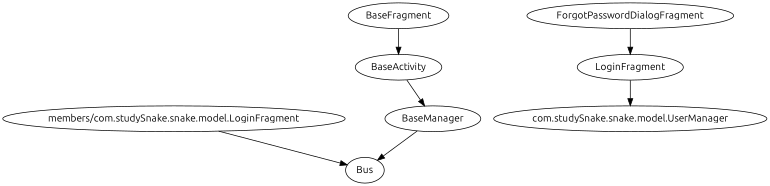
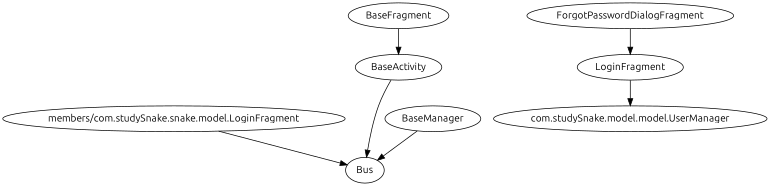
(414, 90) -> (376, 114)
(630, 119) -> (630, 119)
